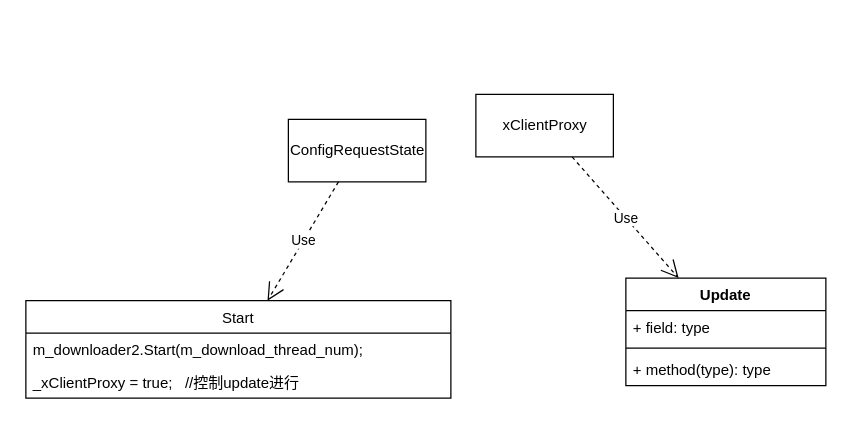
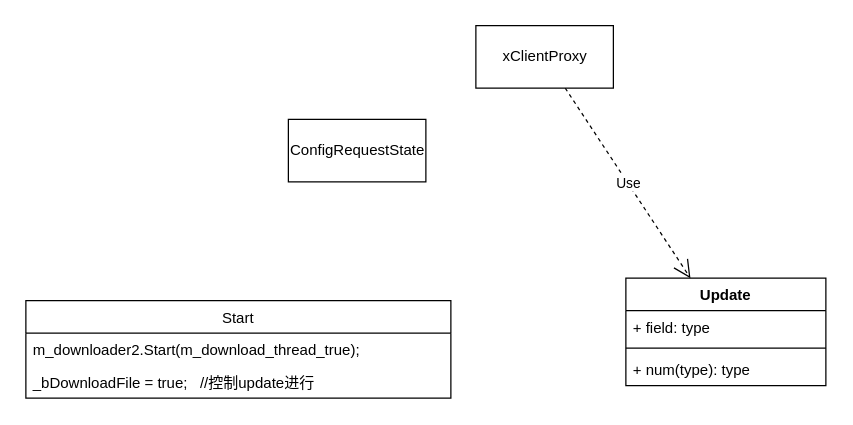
(544, 126) -> (544, 57)
(304, 240) -> none
(205, 350) -> (209, 350)
(711, 370) -> (698, 370)
(185, 383) -> (187, 383)
